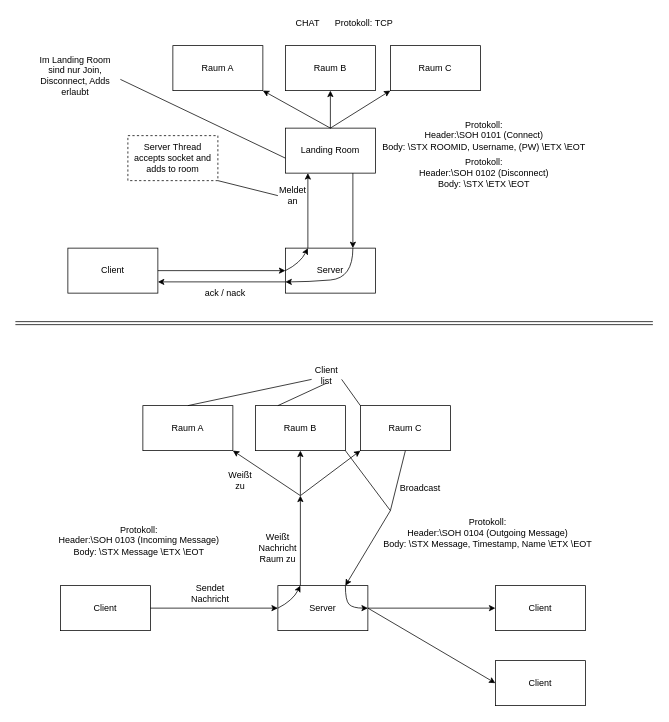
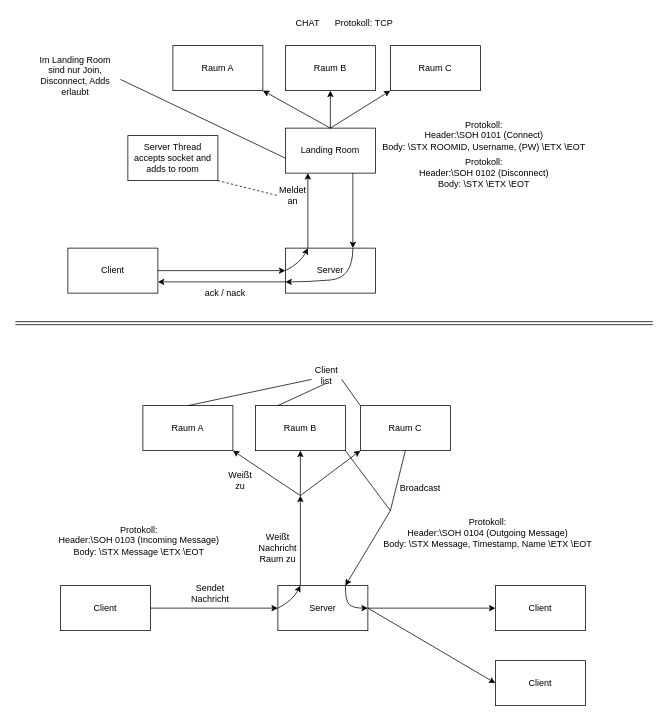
(173, 158) -> (173, 158)
(247, 188) -> (247, 188)
